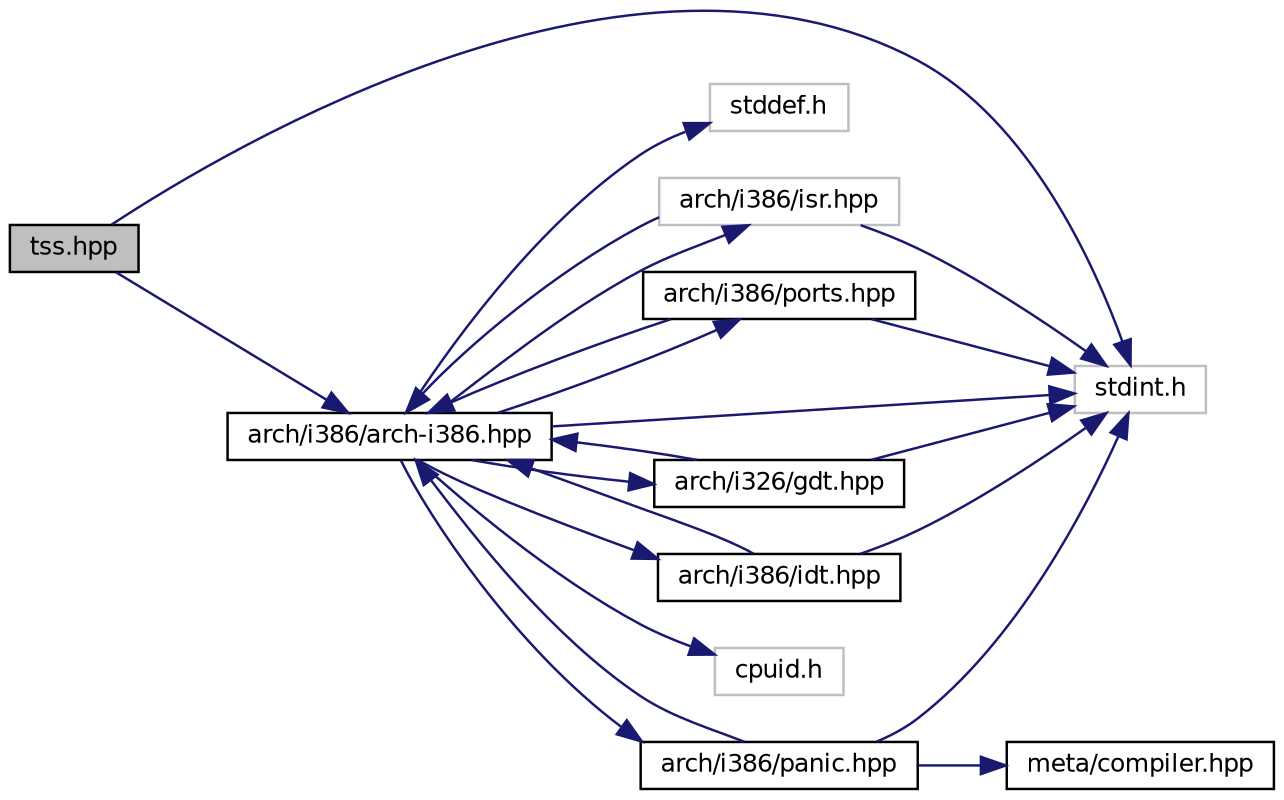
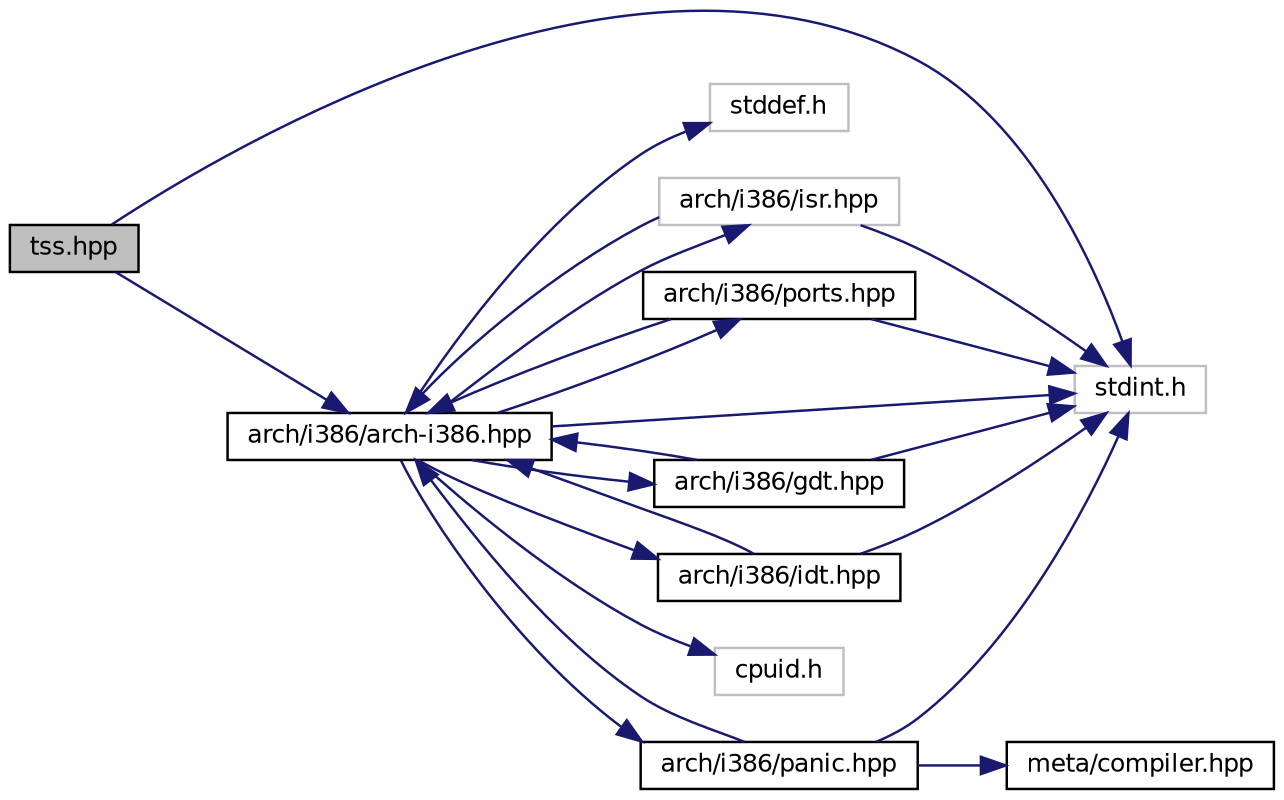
(779, 483) -> (779, 483)
